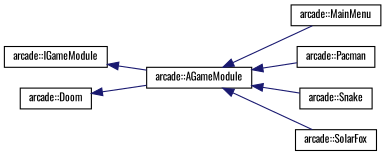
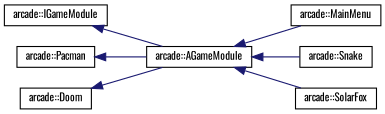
(280, 65) -> (126, 57)
